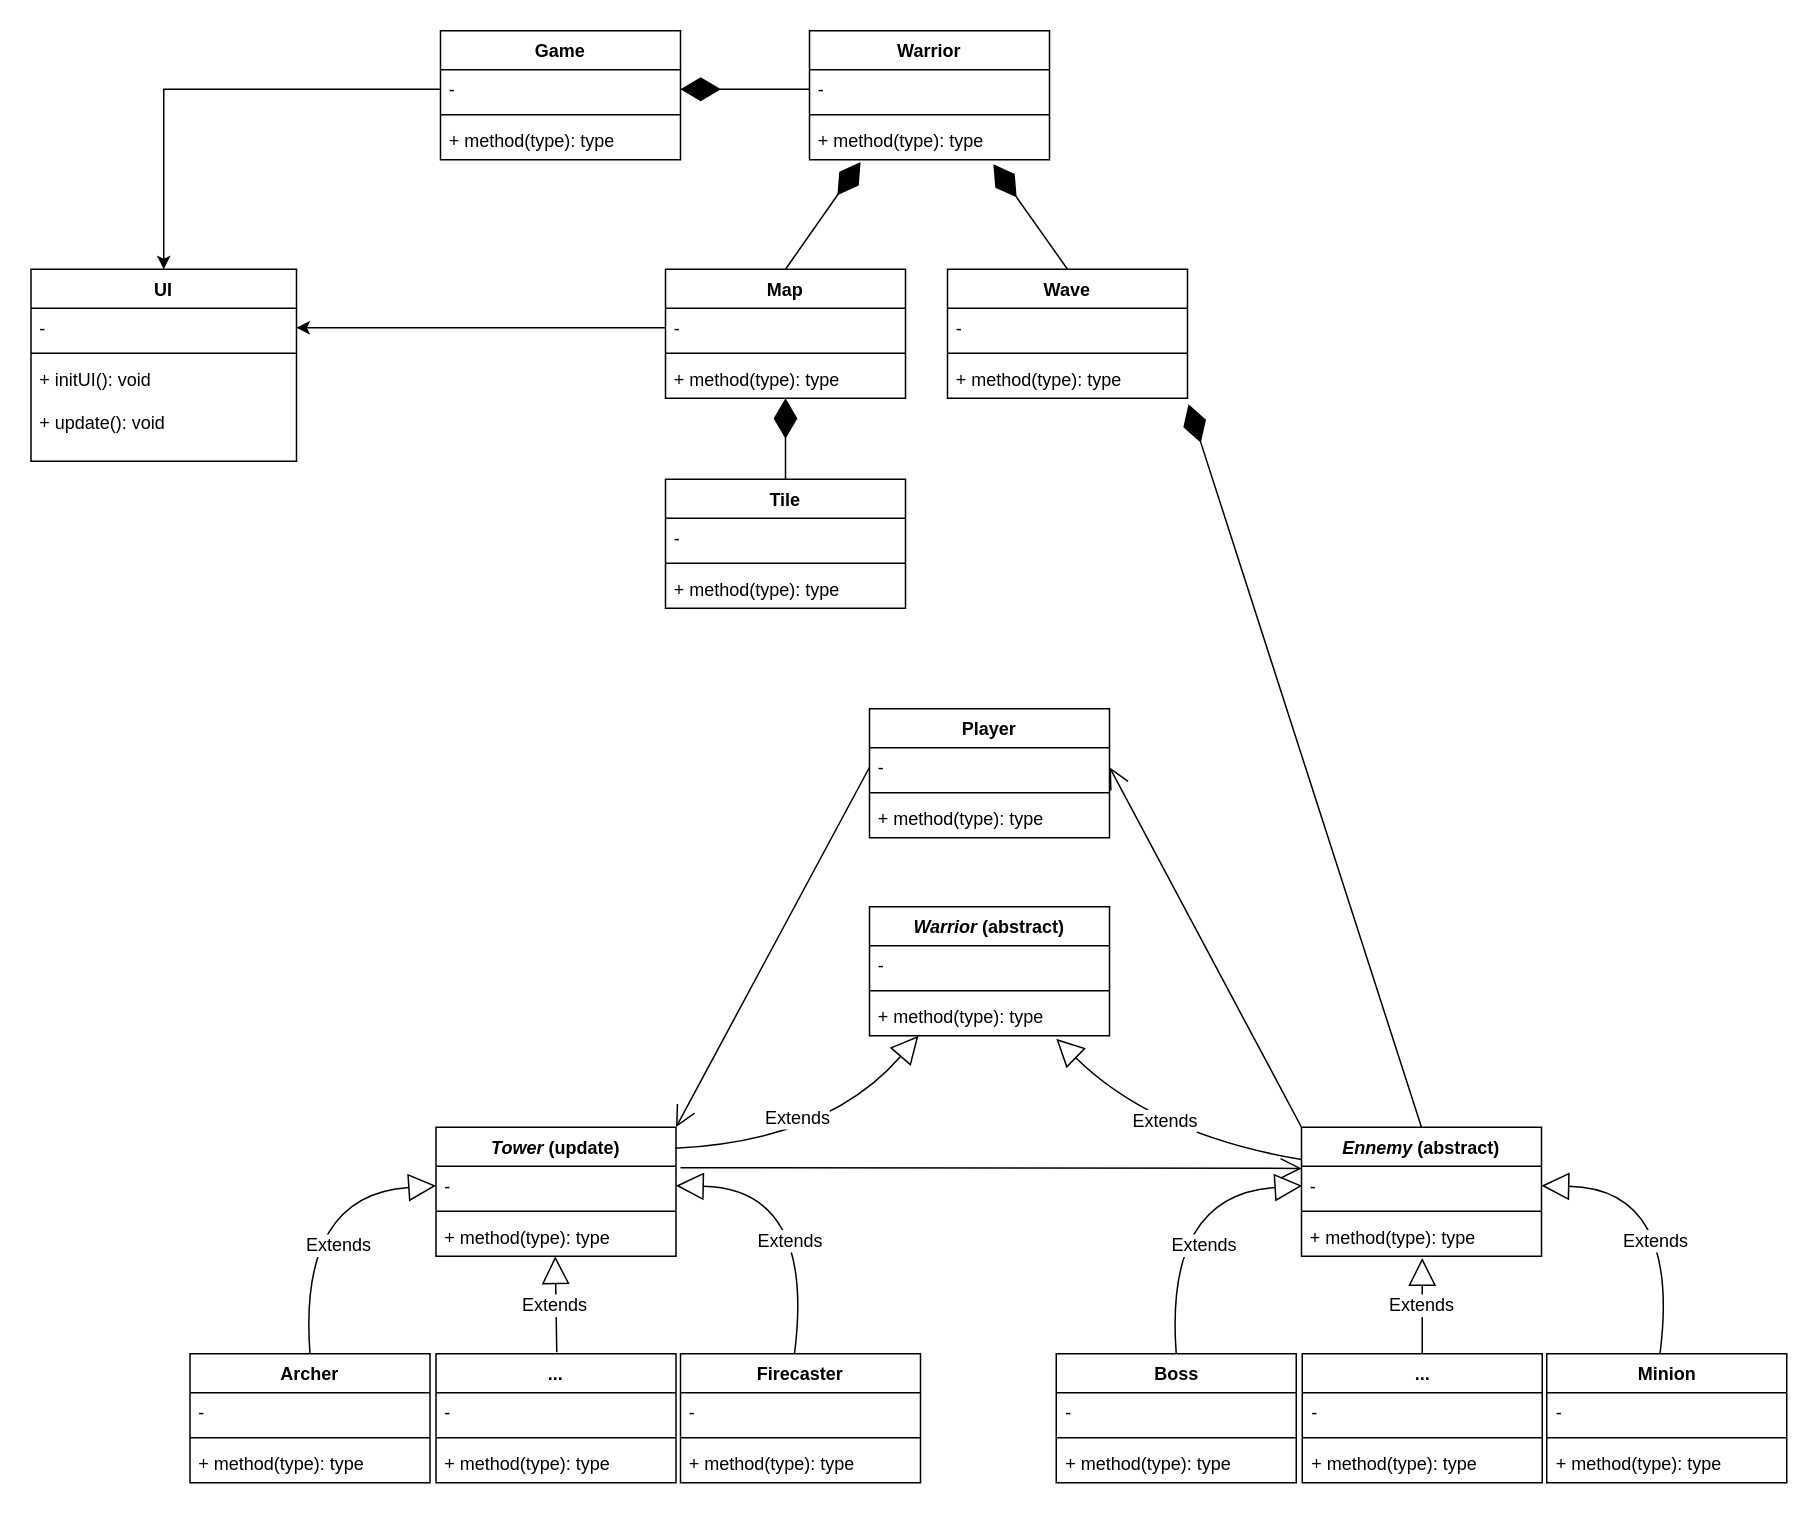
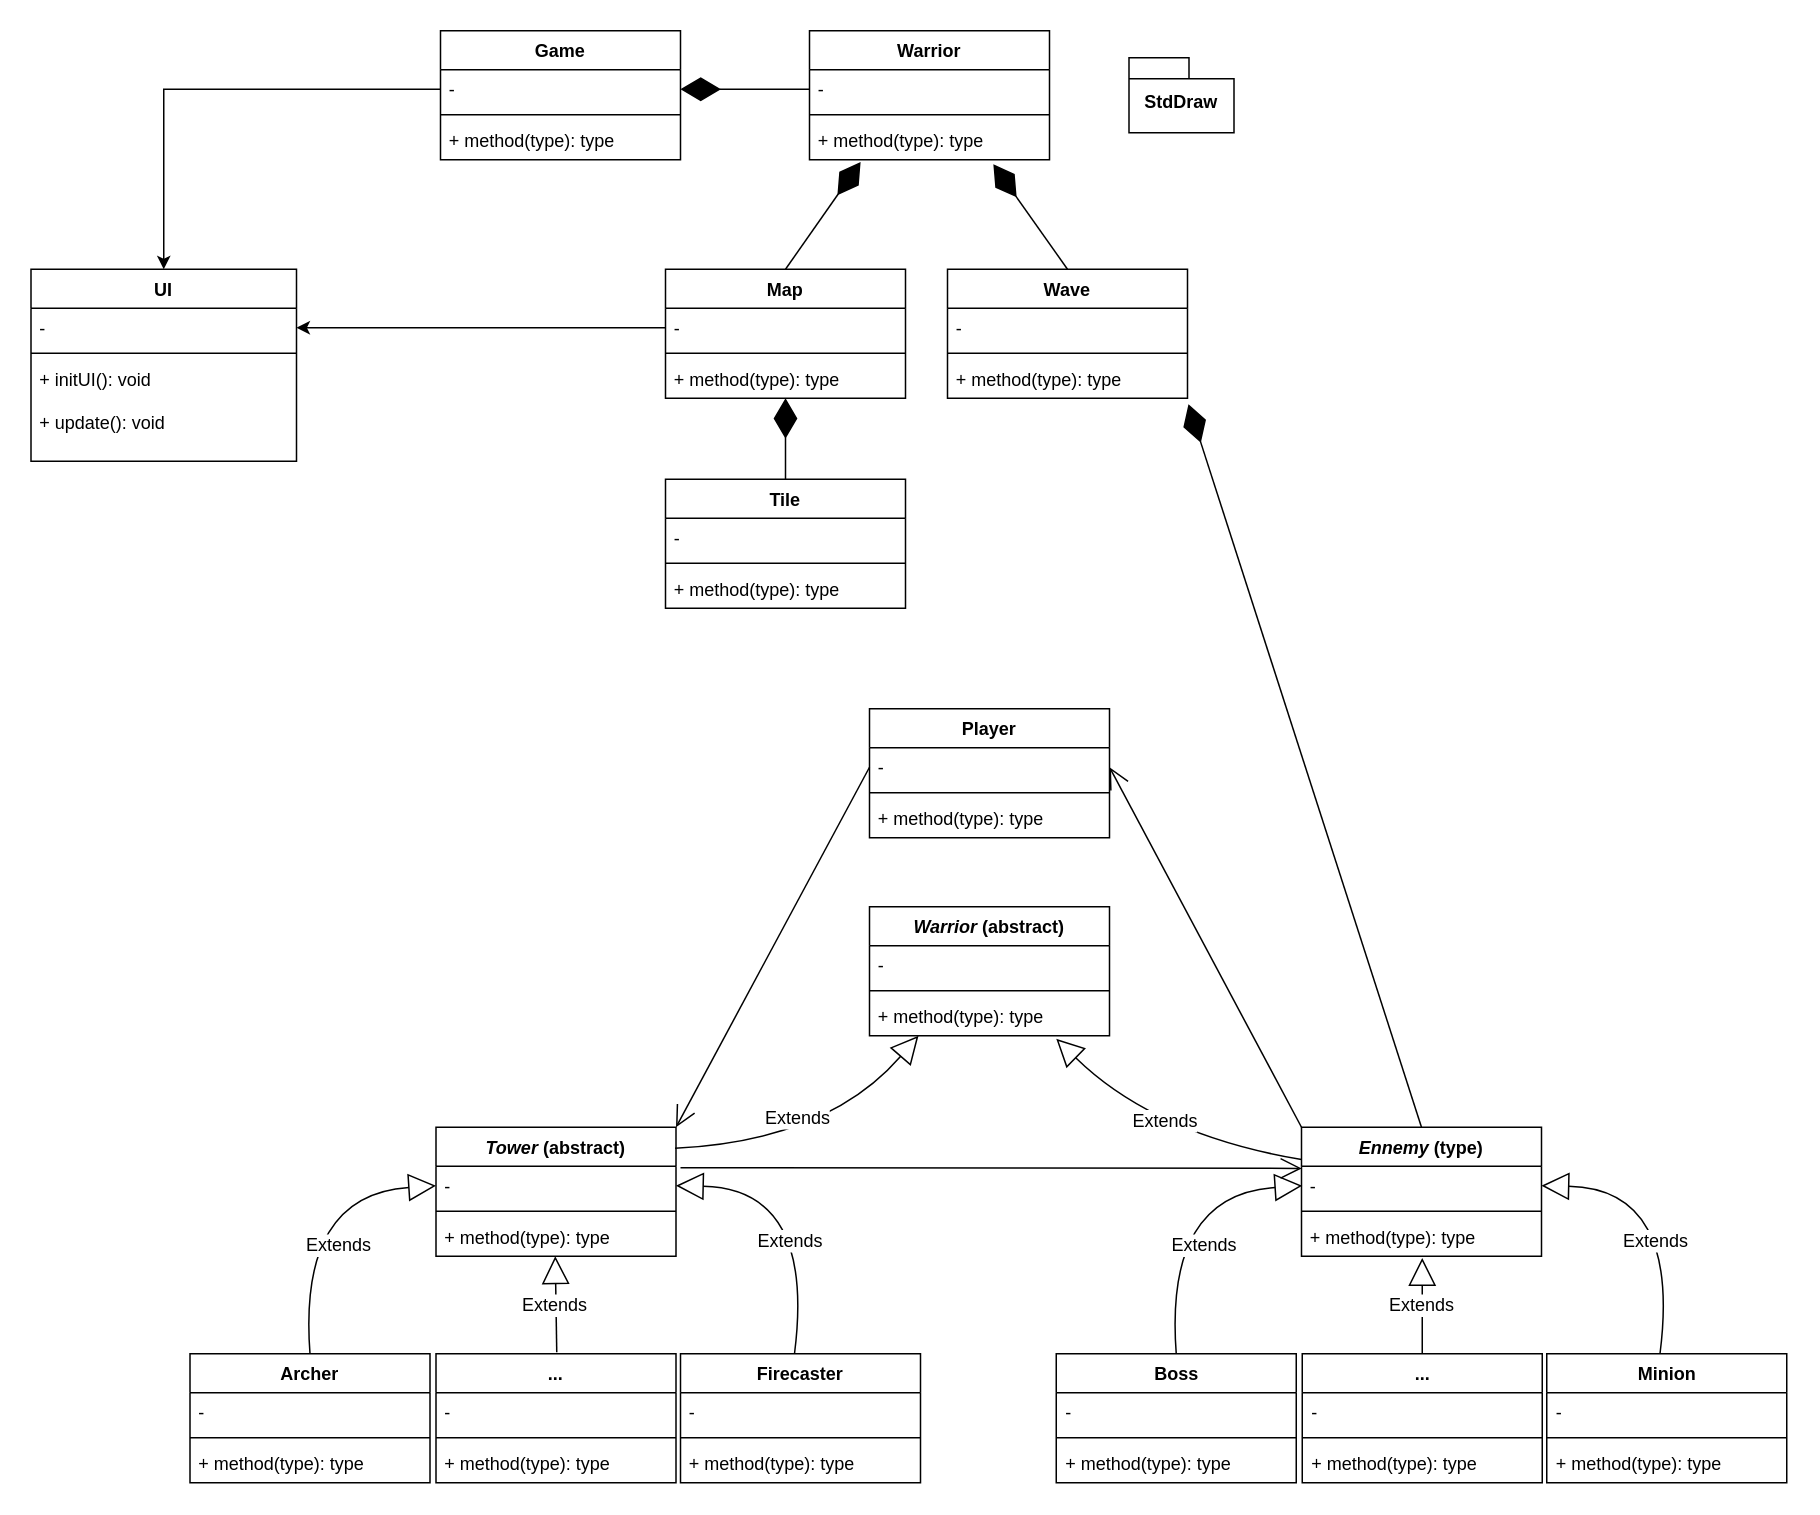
none -> (1181, 95)
(556, 1149) -> (556, 1149)
(1421, 1149) -> (1421, 1149)
